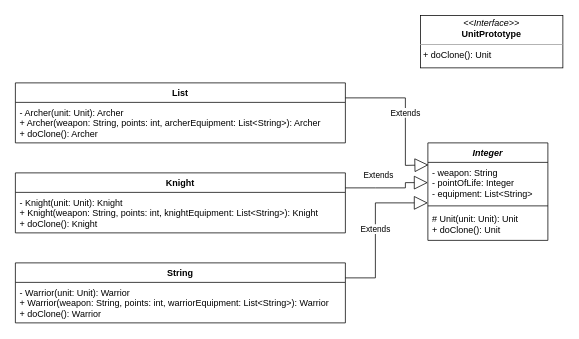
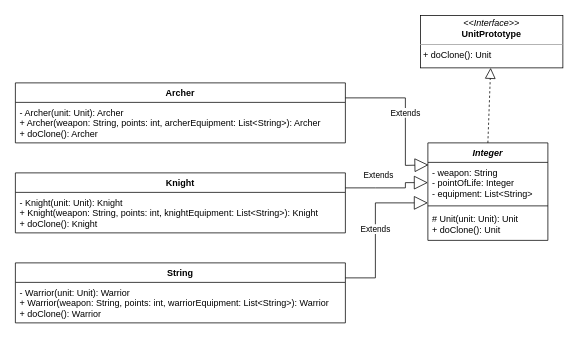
(180, 93) -> (180, 93)
none -> (489, 111)
